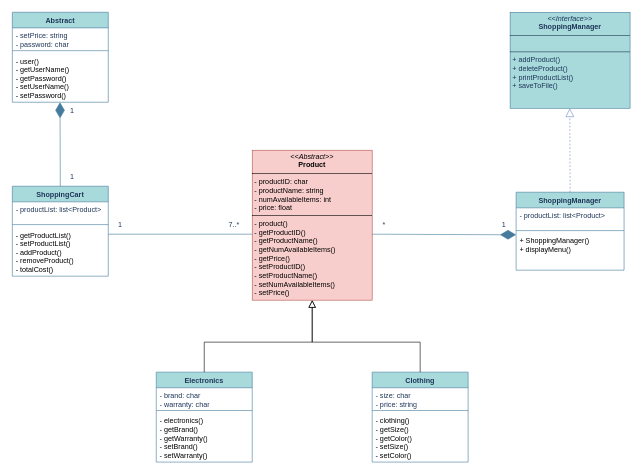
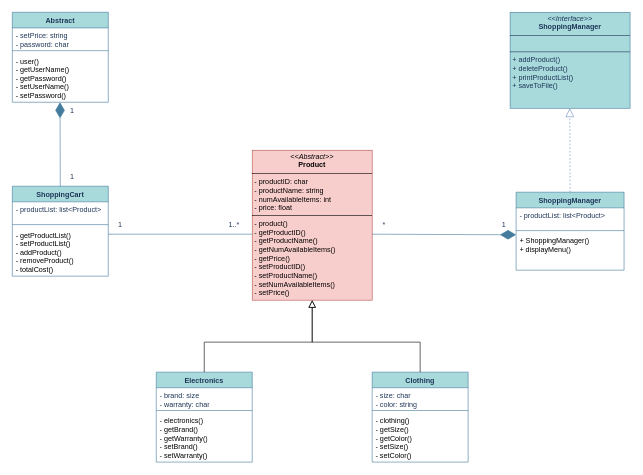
(234, 225) -> (234, 225)
(189, 401) -> (189, 401)
(401, 401) -> (401, 401)
